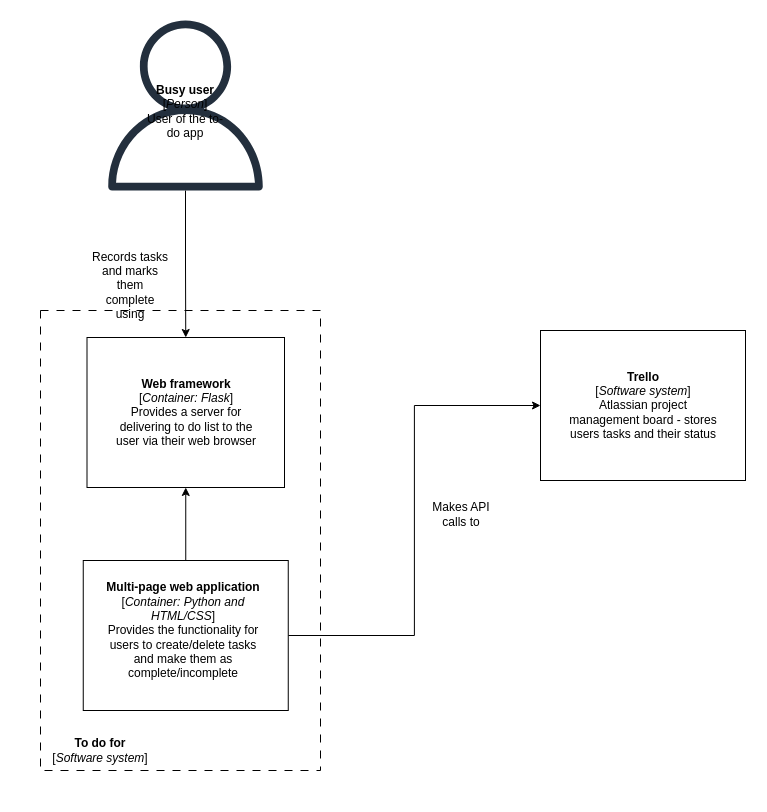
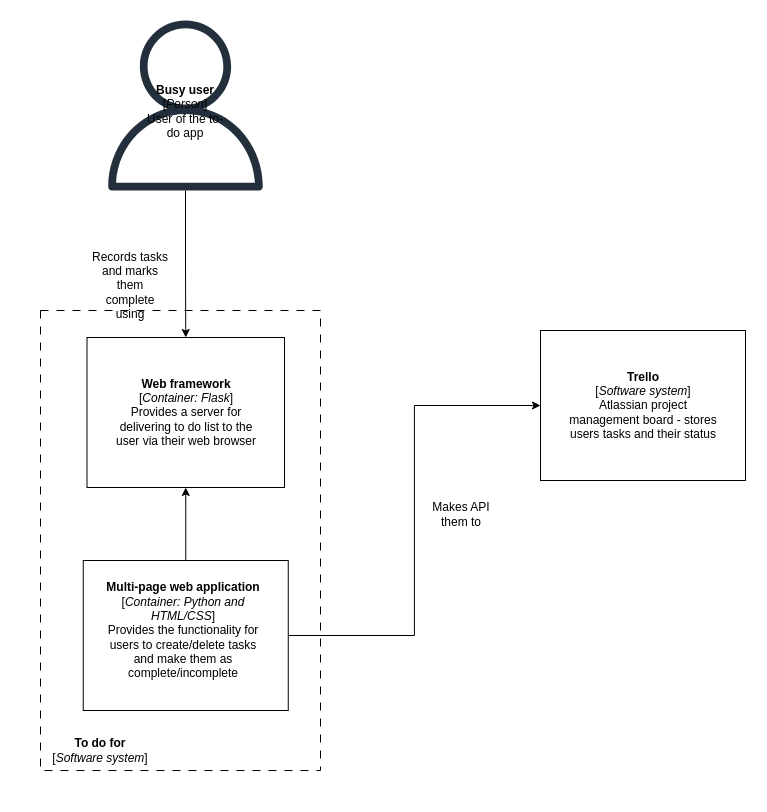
(462, 515) -> (462, 515)
